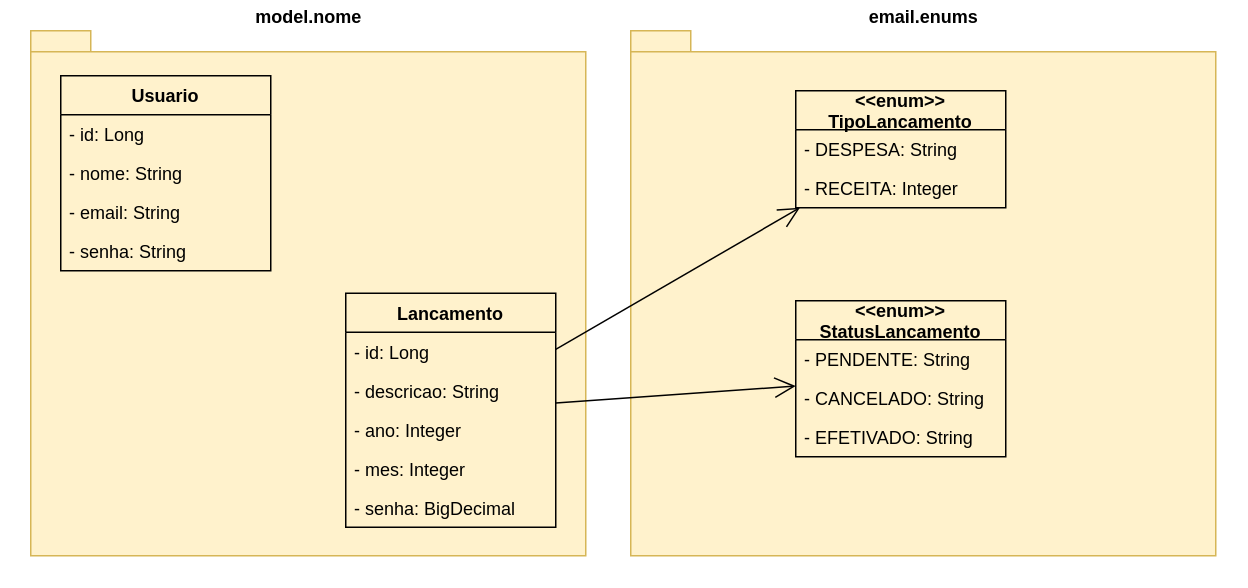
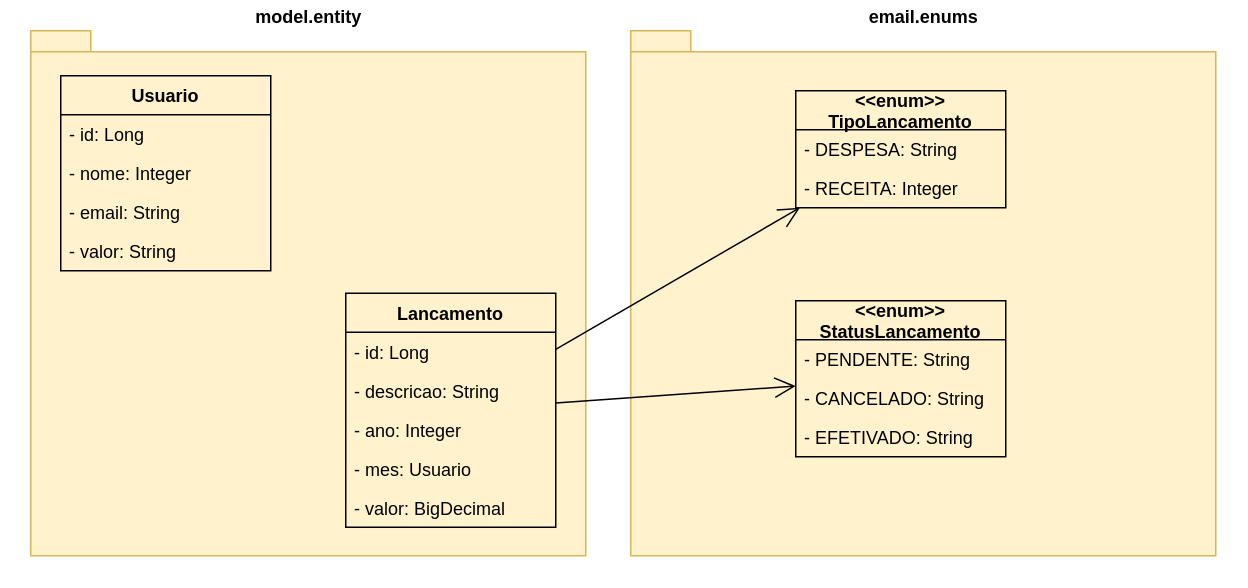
(309, 15) -> (309, 15)
(130, 174) -> (138, 174)
(135, 252) -> (133, 252)
(418, 470) -> (415, 470)
(436, 509) -> (433, 509)
